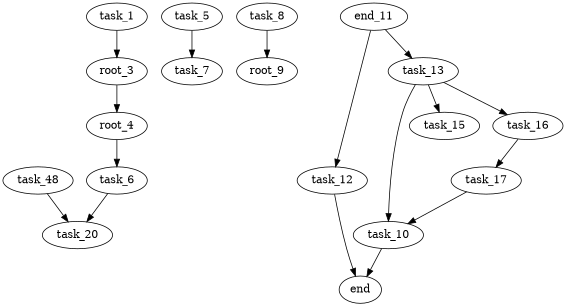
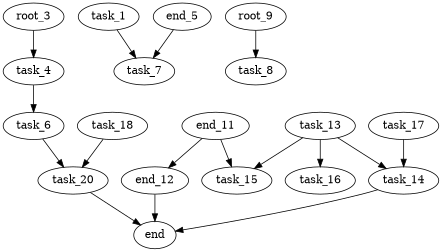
(192, 17) -> (182, 17)
(117, 40) -> (124, 41)
(267, 40) -> (256, 40)
(396, 41) -> (225, 149)
(117, 126) -> (34, 71)
(509, 150) -> none
(38, 180) -> (112, 126)
(332, 180) -> (155, 180)
none -> (112, 207)
(388, 235) -> (404, 180)
